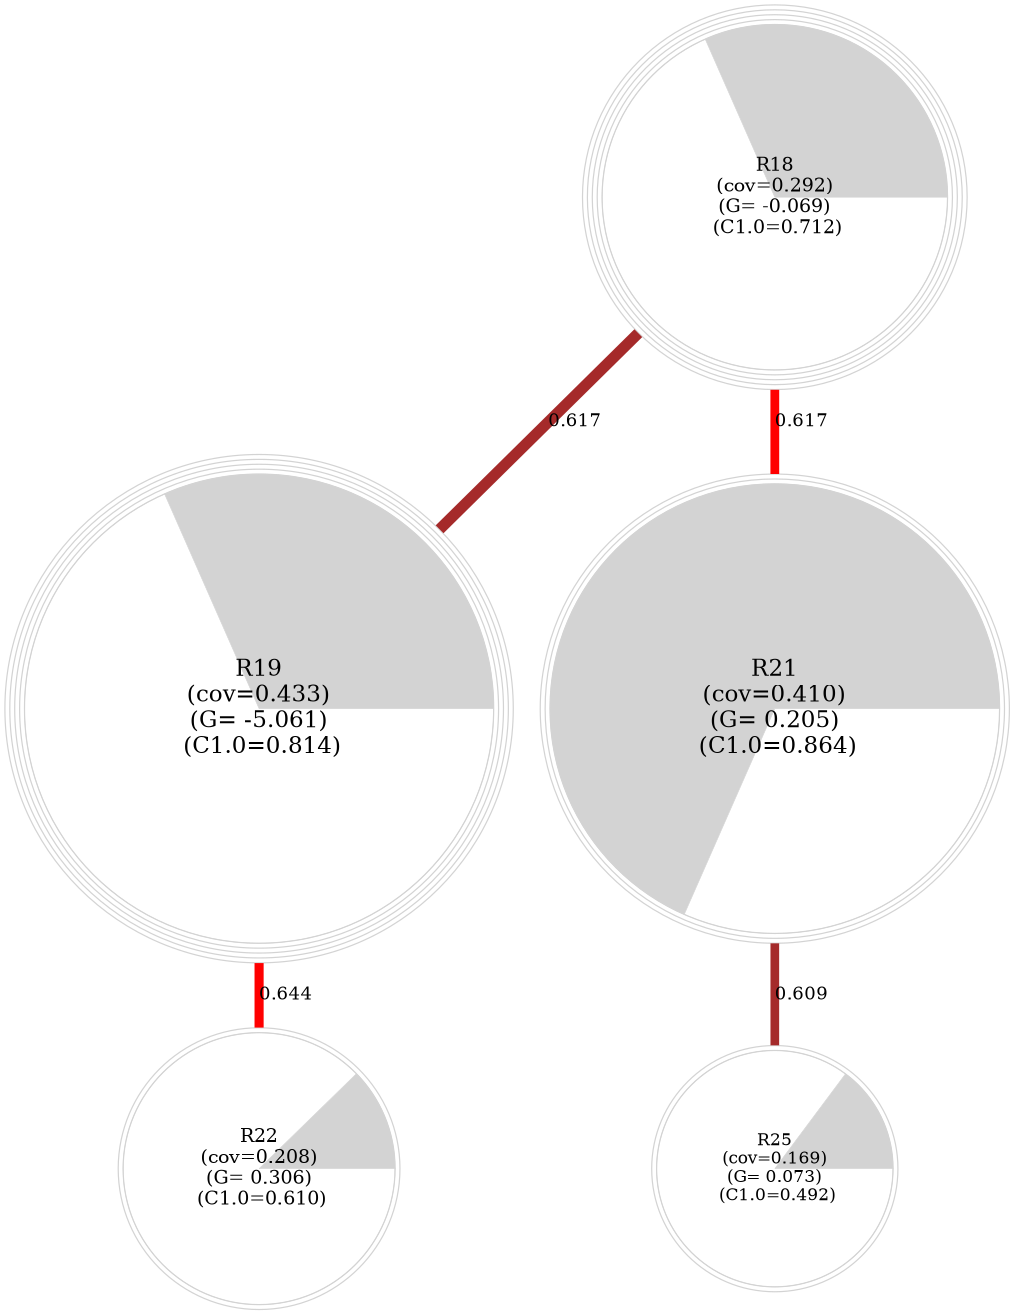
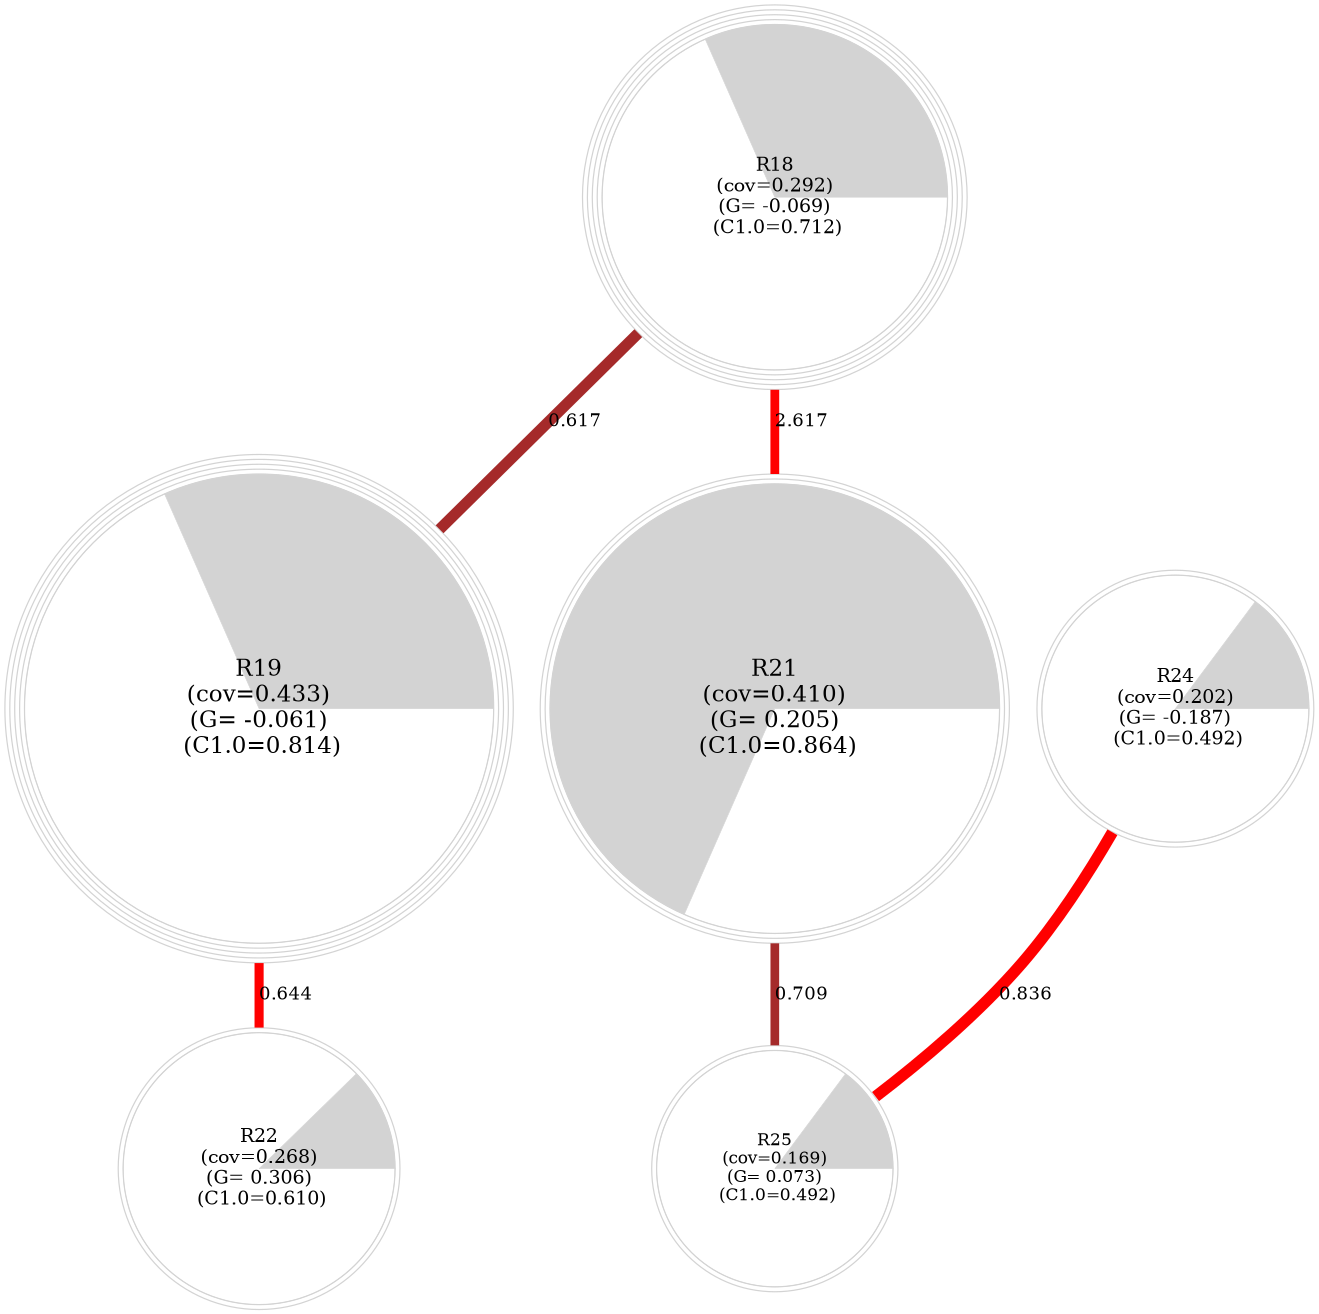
(802, 422) -> (802, 422)
(259, 709) -> (259, 709)
none -> (1175, 709)
(802, 995) -> (802, 995)
(259, 1169) -> (259, 1169)
